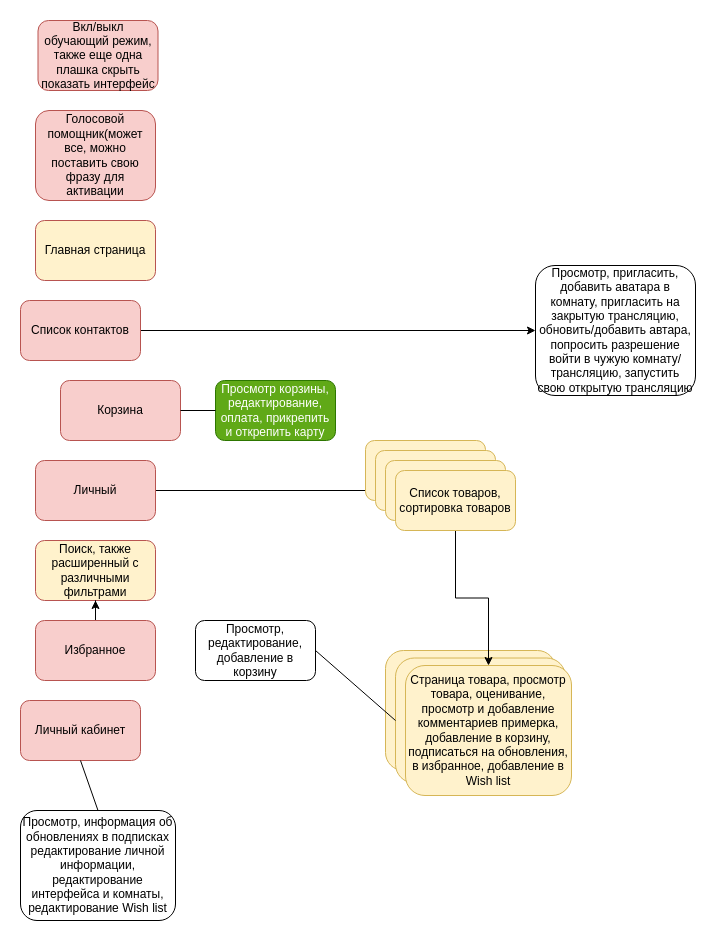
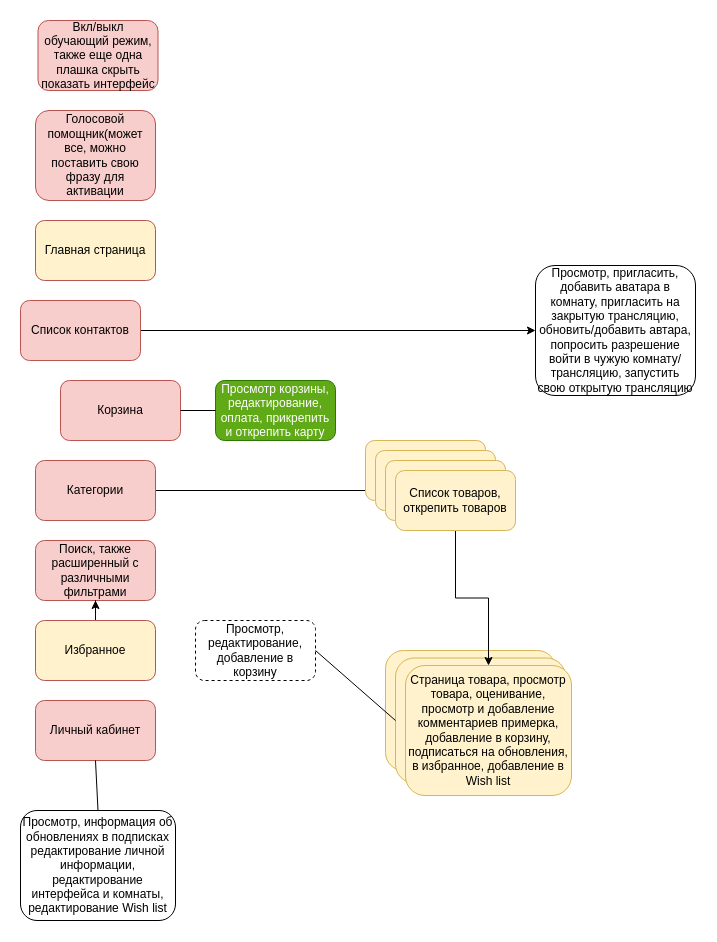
(96, 491) -> (96, 491)
(456, 501) -> (456, 501)
(96, 571) -> (96, 571)
(96, 651) -> (96, 651)
(256, 651) -> (256, 651)
(81, 731) -> (96, 731)
